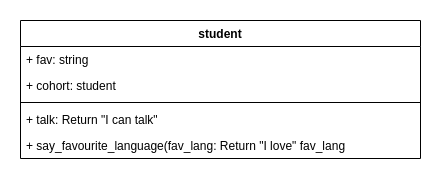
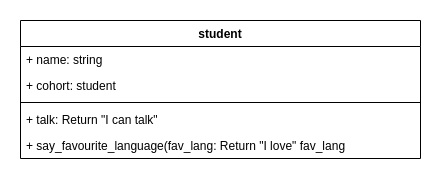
(63, 60) -> (67, 60)
